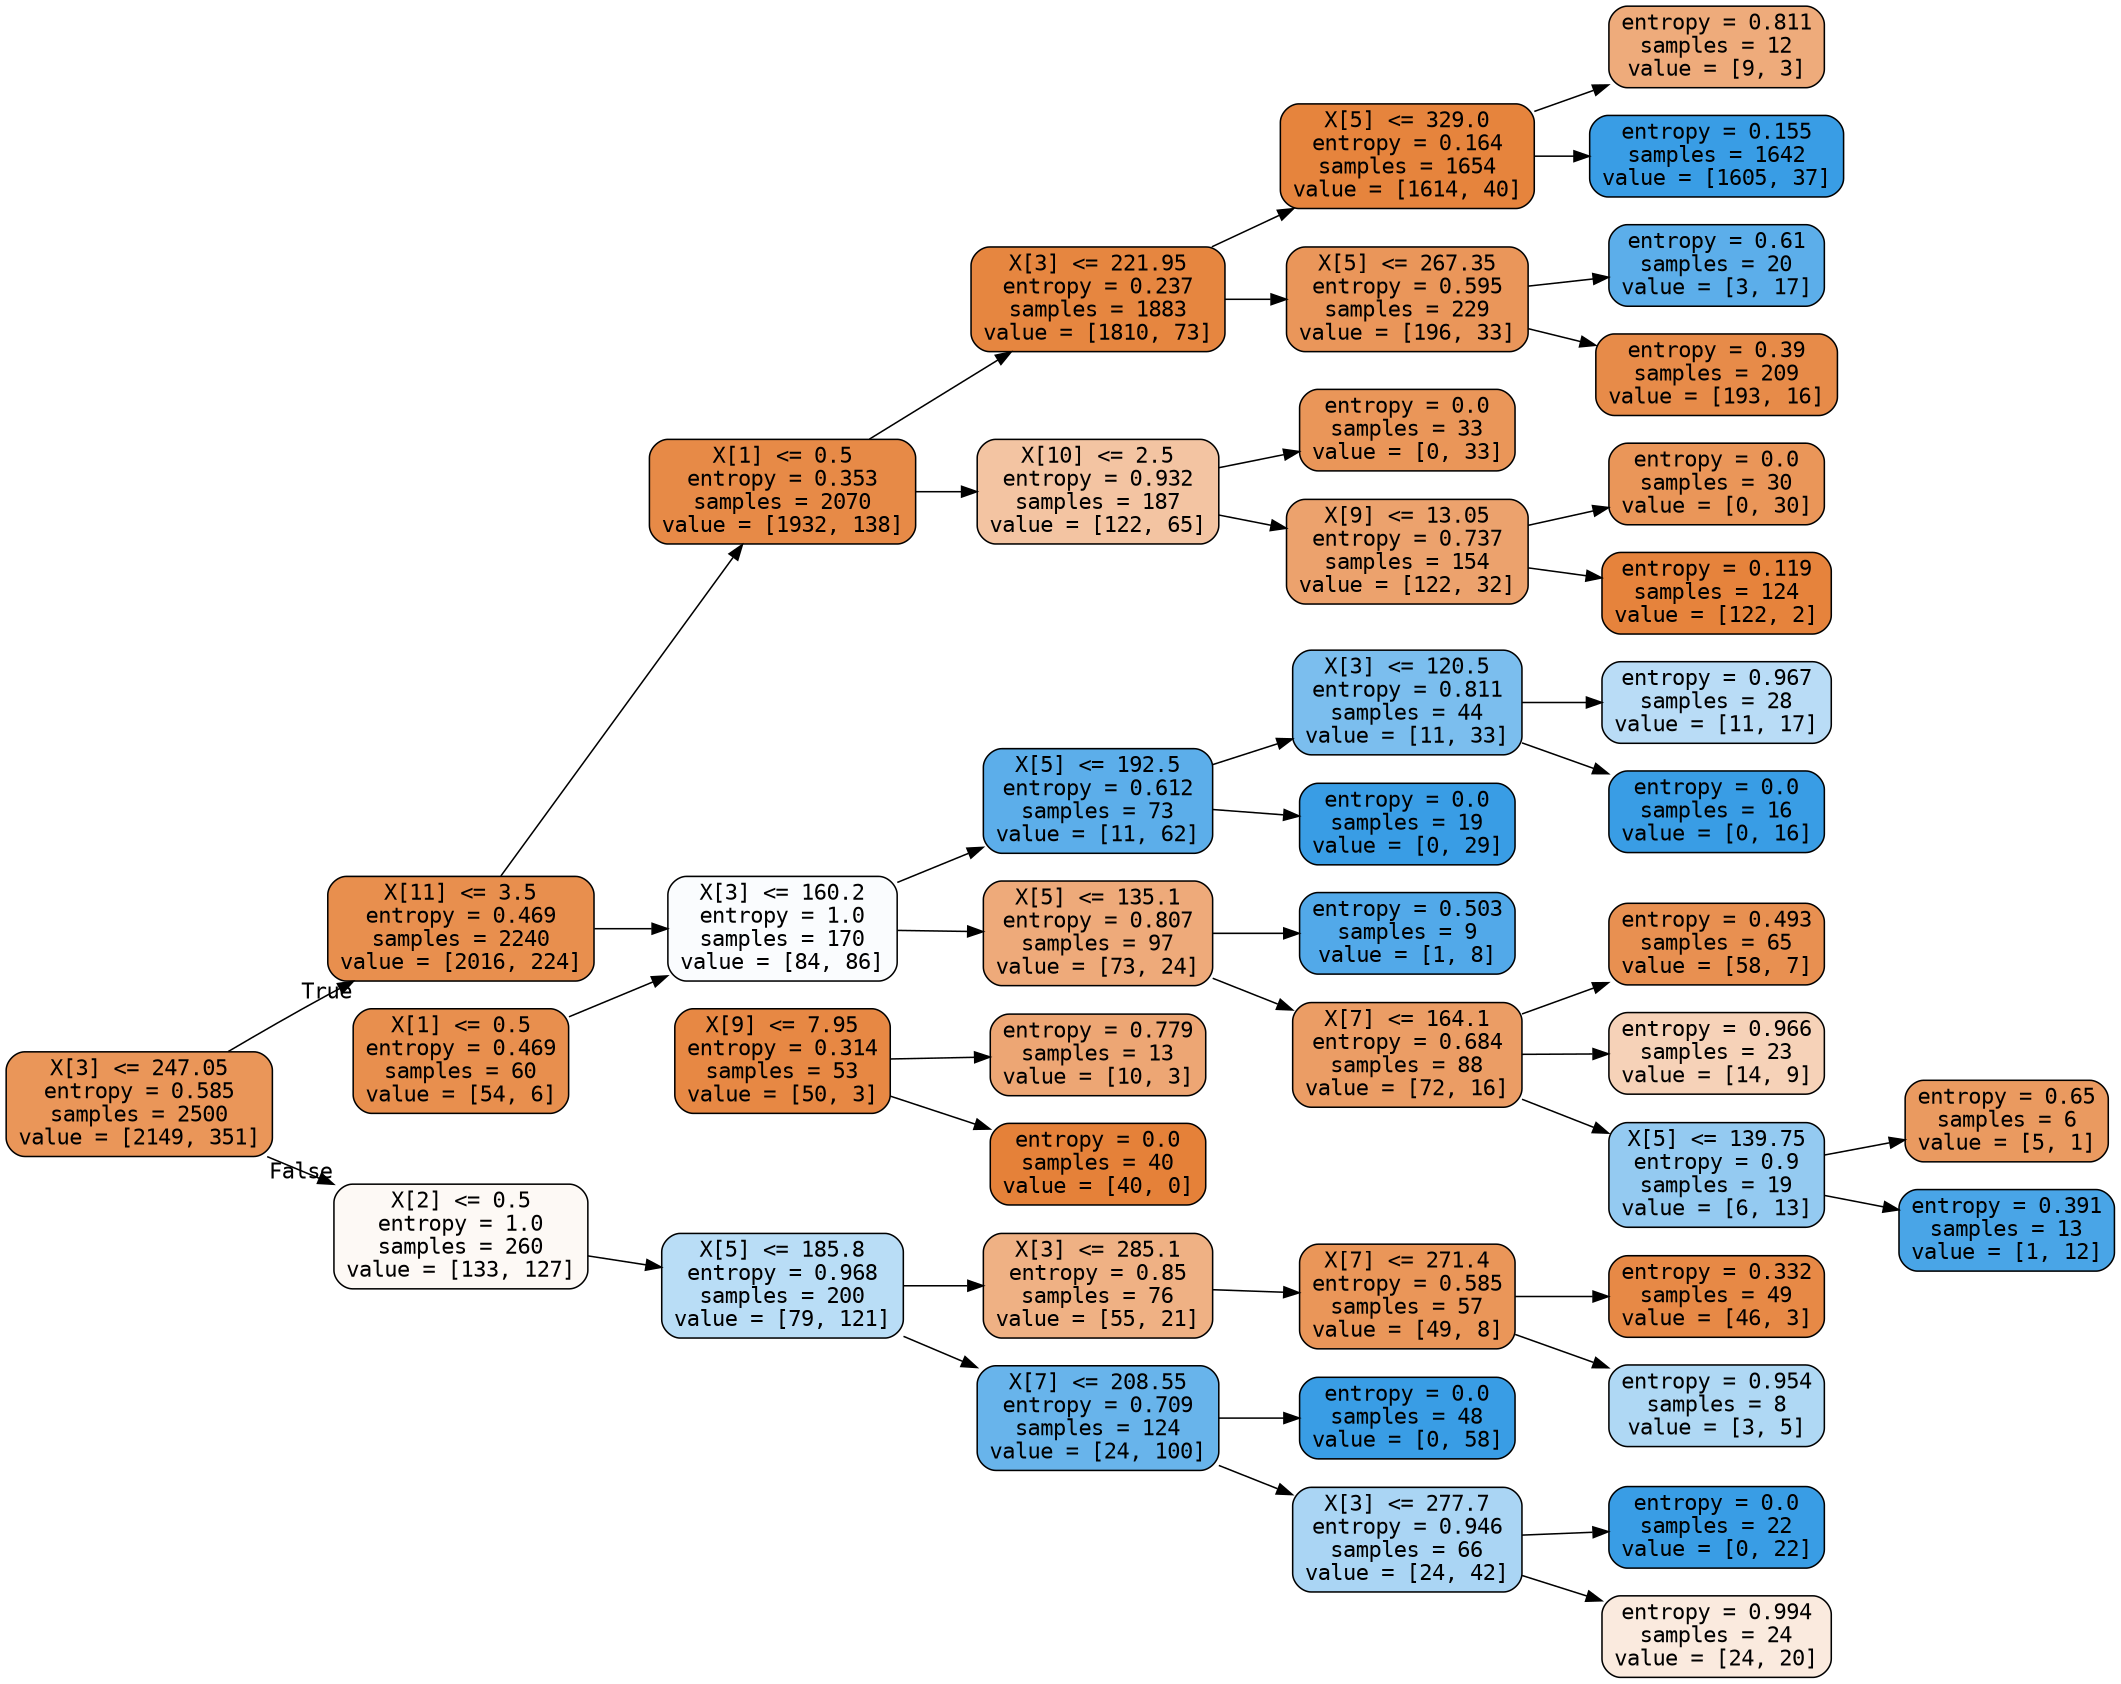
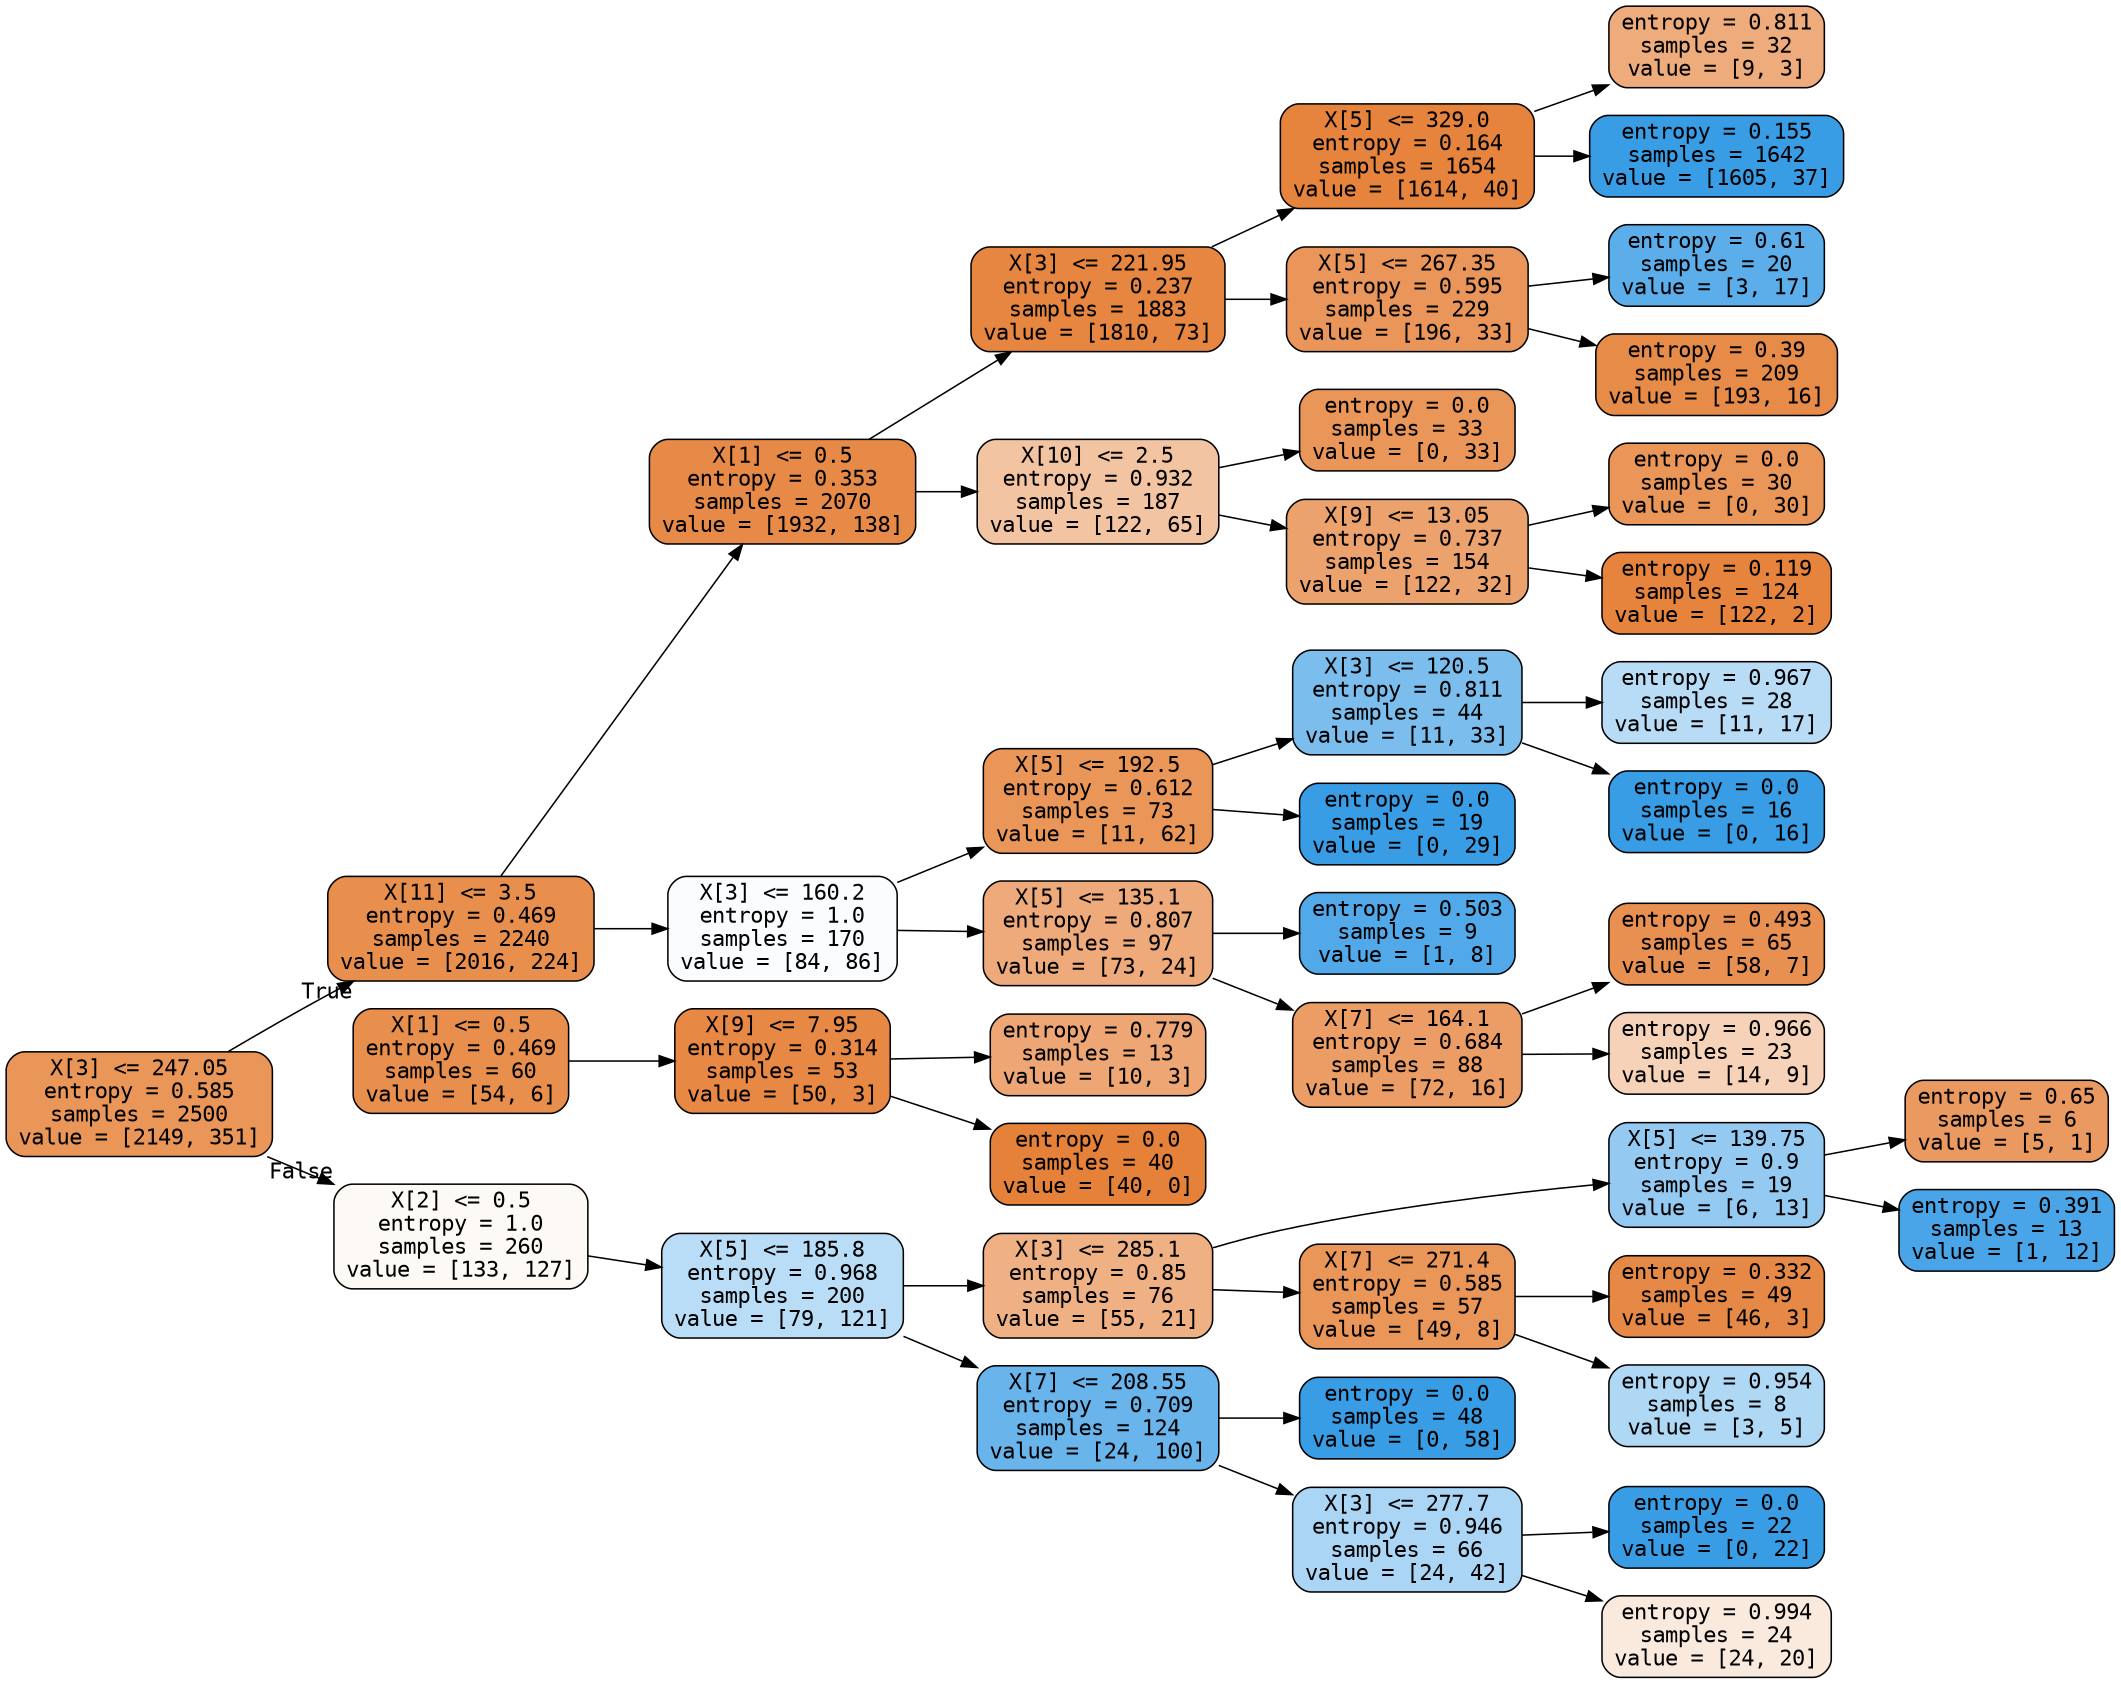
(1717, 47) -> (1717, 47)
(1098, 801) -> (1098, 801)
(611, 999) -> (614, 1061)
(1558, 1113) -> (1402, 1208)
